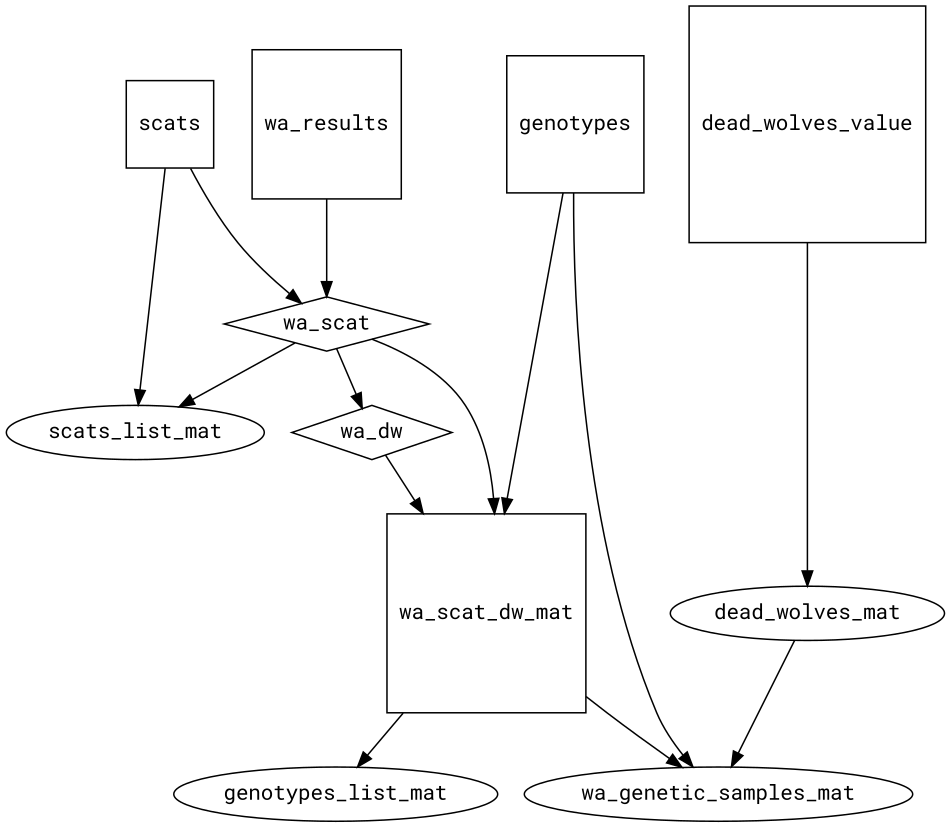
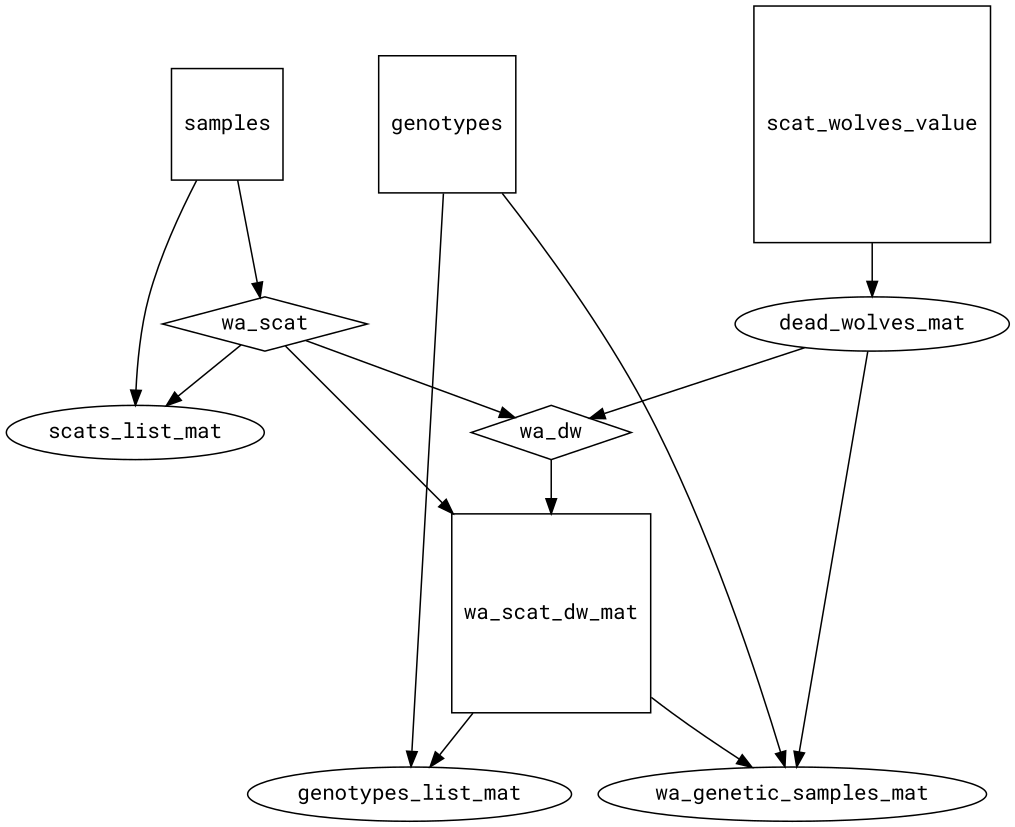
(170, 124) -> (227, 124)
(327, 124) -> none
(807, 124) -> (872, 124)
(535, 346) -> (428, 472)
none -> (704, 381)
